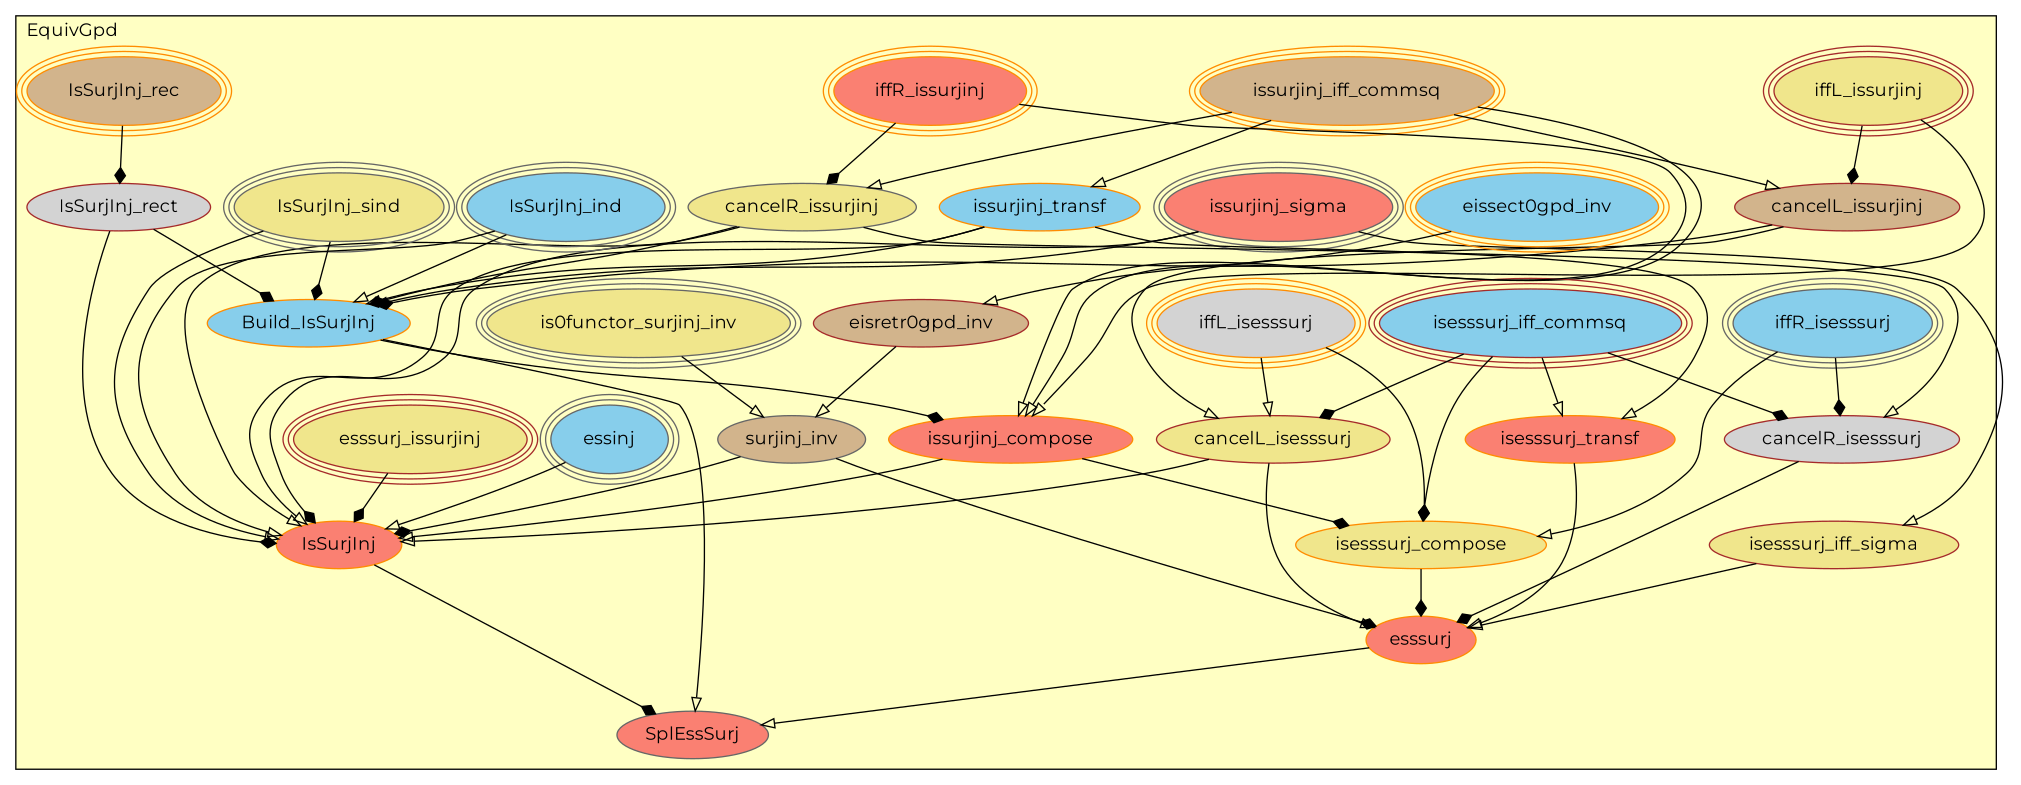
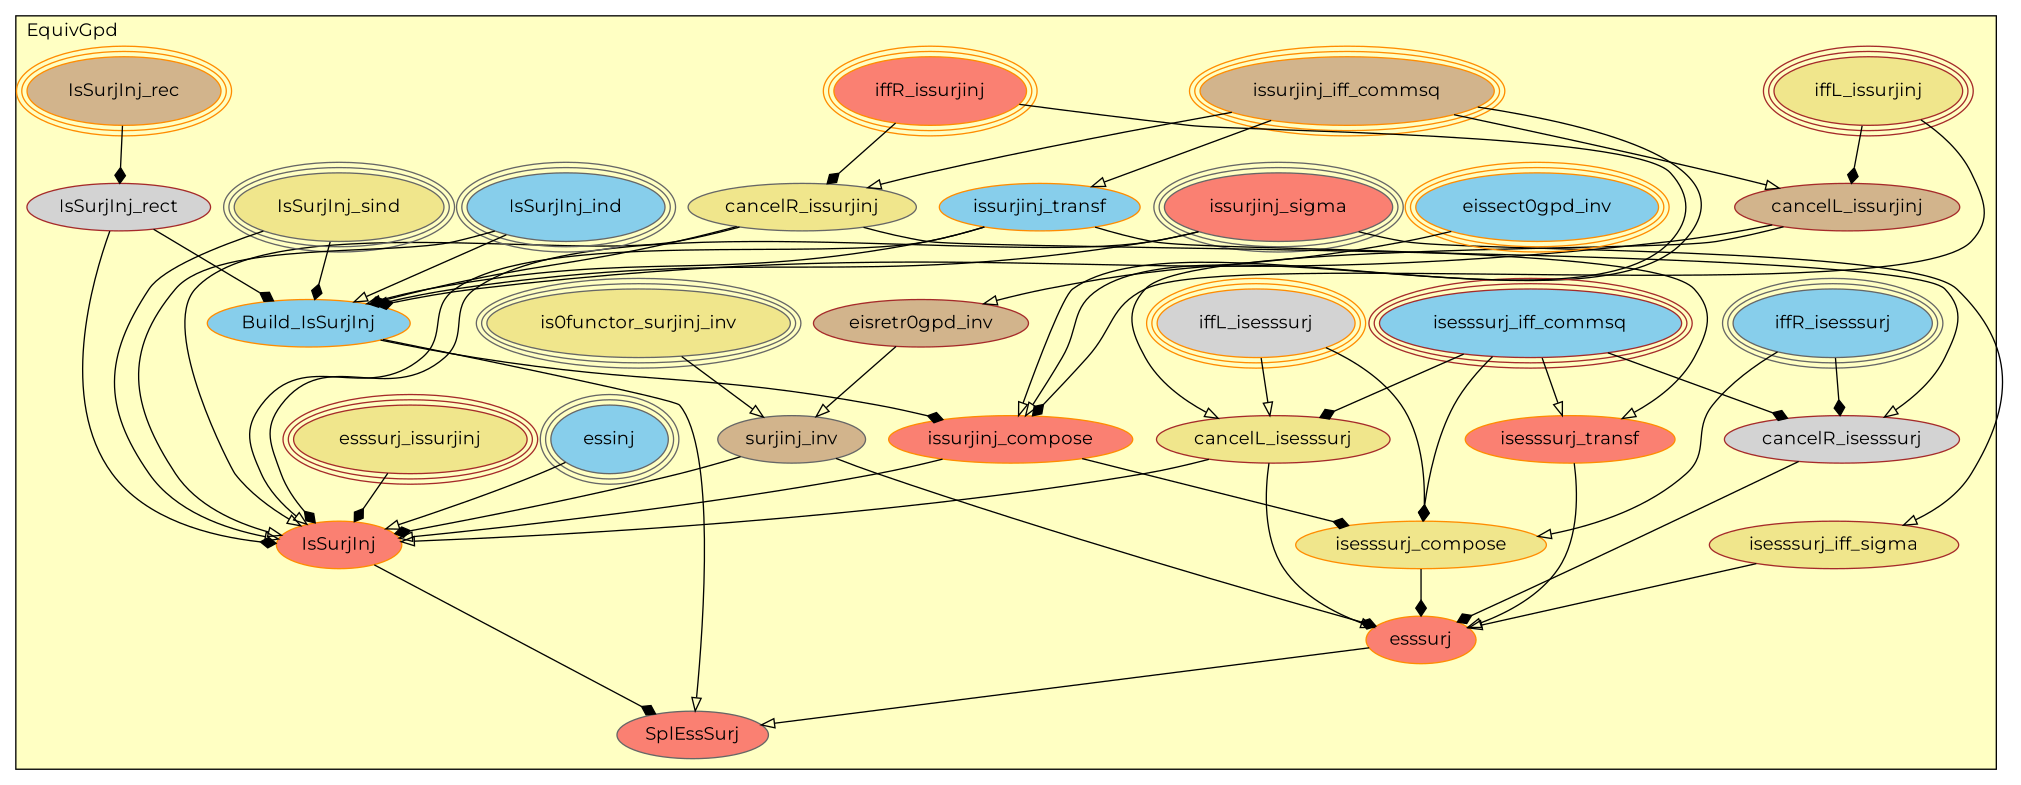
(1698, 275) -> (1698, 275)
